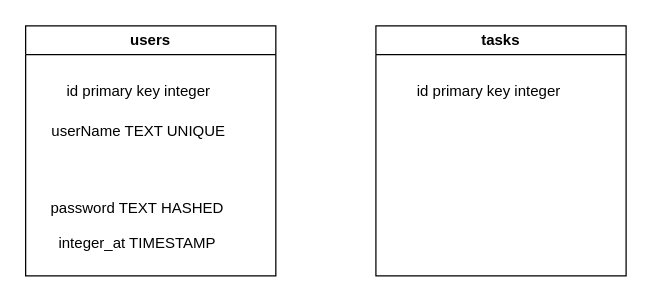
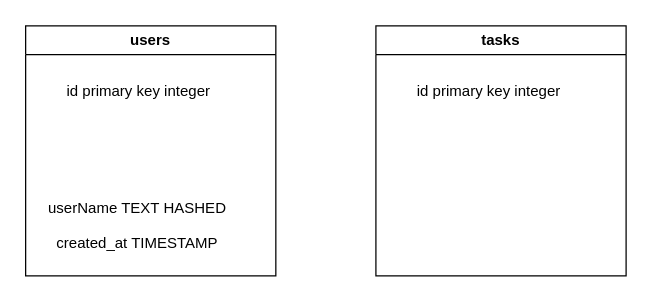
(138, 132) -> none
(138, 208) -> (138, 208)
(138, 243) -> (138, 243)
